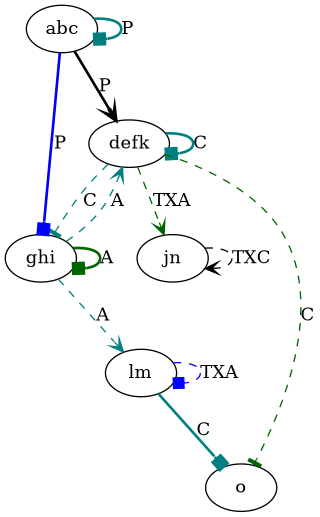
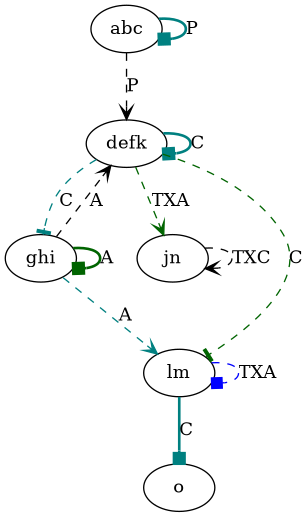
(92, 80) -> (127, 80)
(52, 137) -> none
(97, 215) -> (80, 206)
(298, 276) -> (284, 236)
